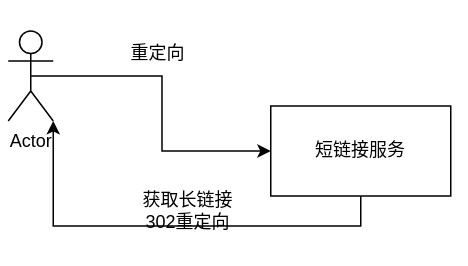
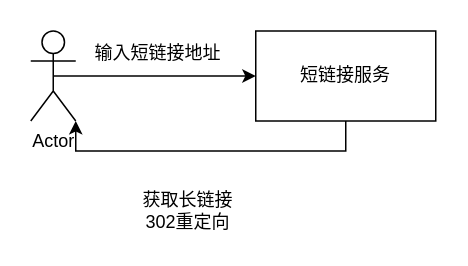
(158, 53) -> (158, 53)
(31, 76) -> (53, 76)
(361, 151) -> (346, 76)
